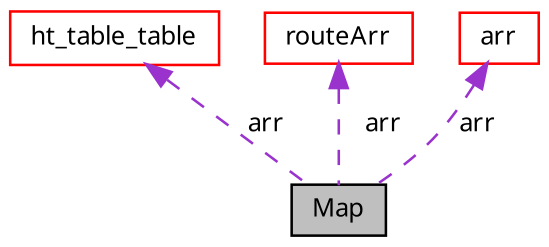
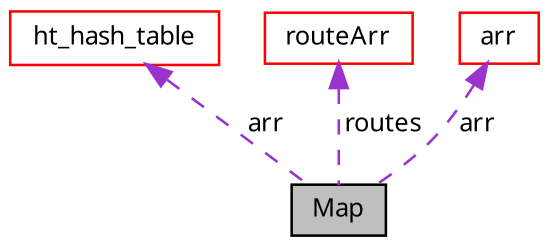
(115, 38) -> (115, 38)
(381, 125) -> (381, 125)
